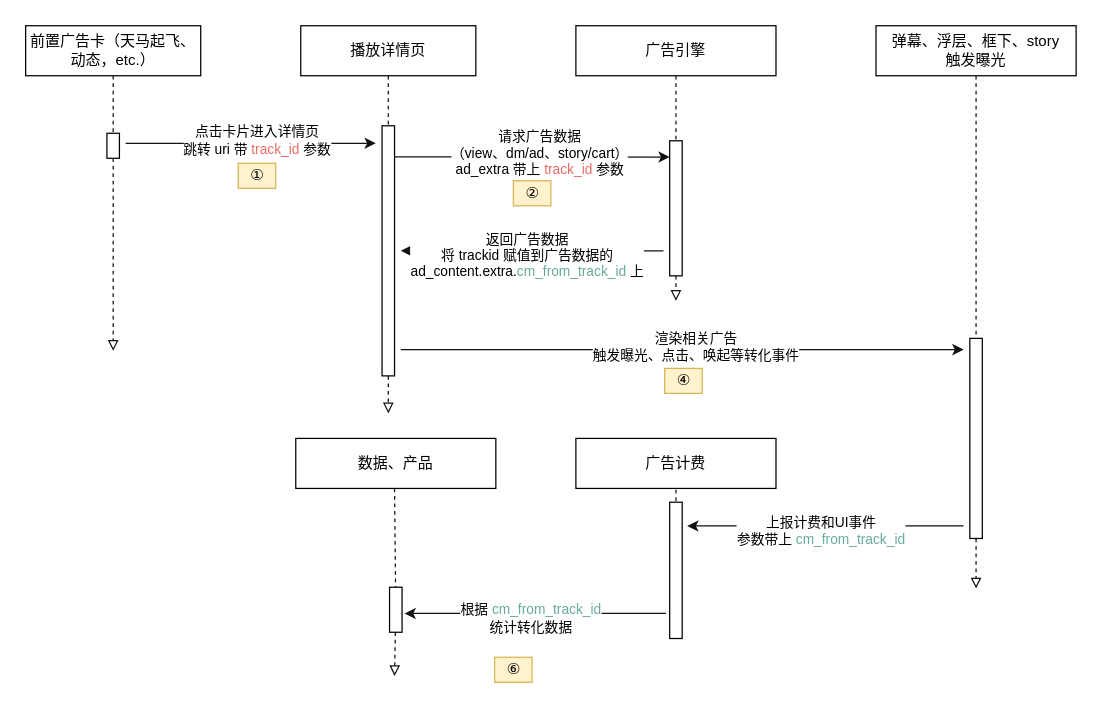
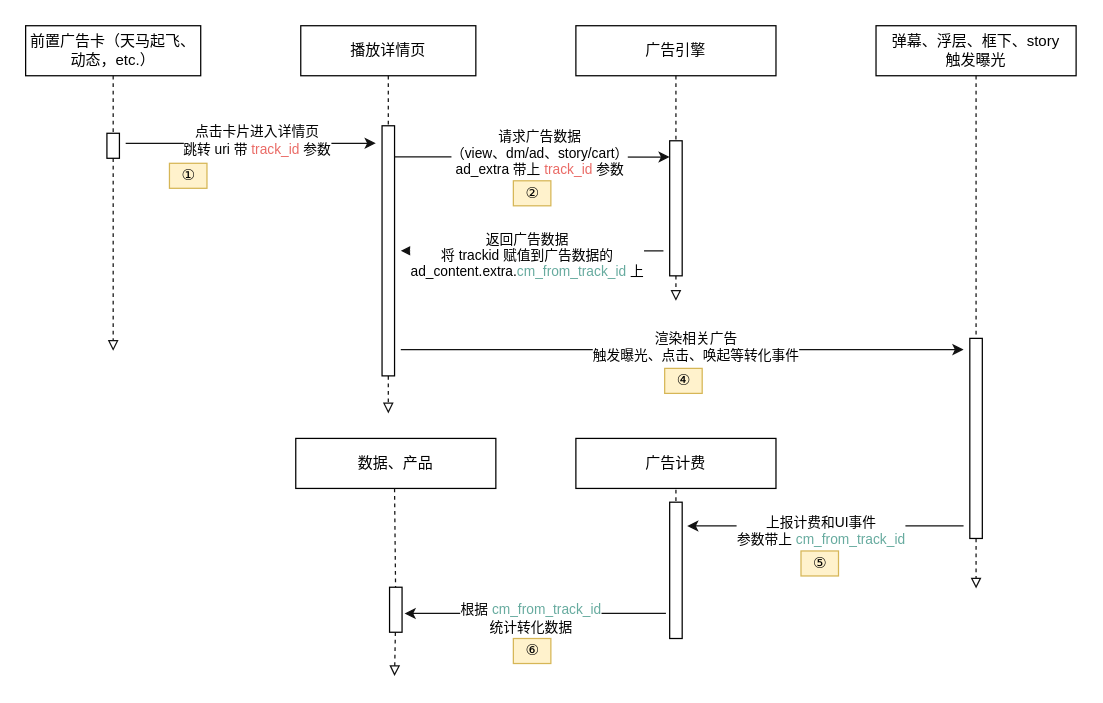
(257, 176) -> (188, 176)
none -> (819, 563)
(513, 669) -> (532, 651)
